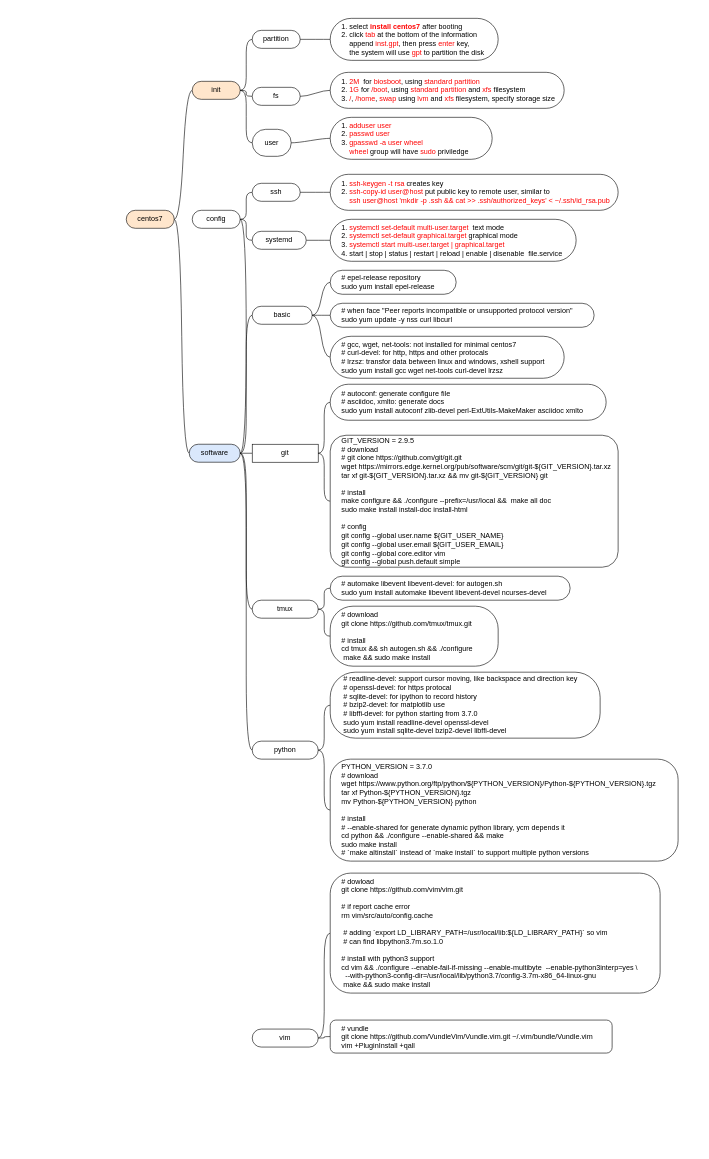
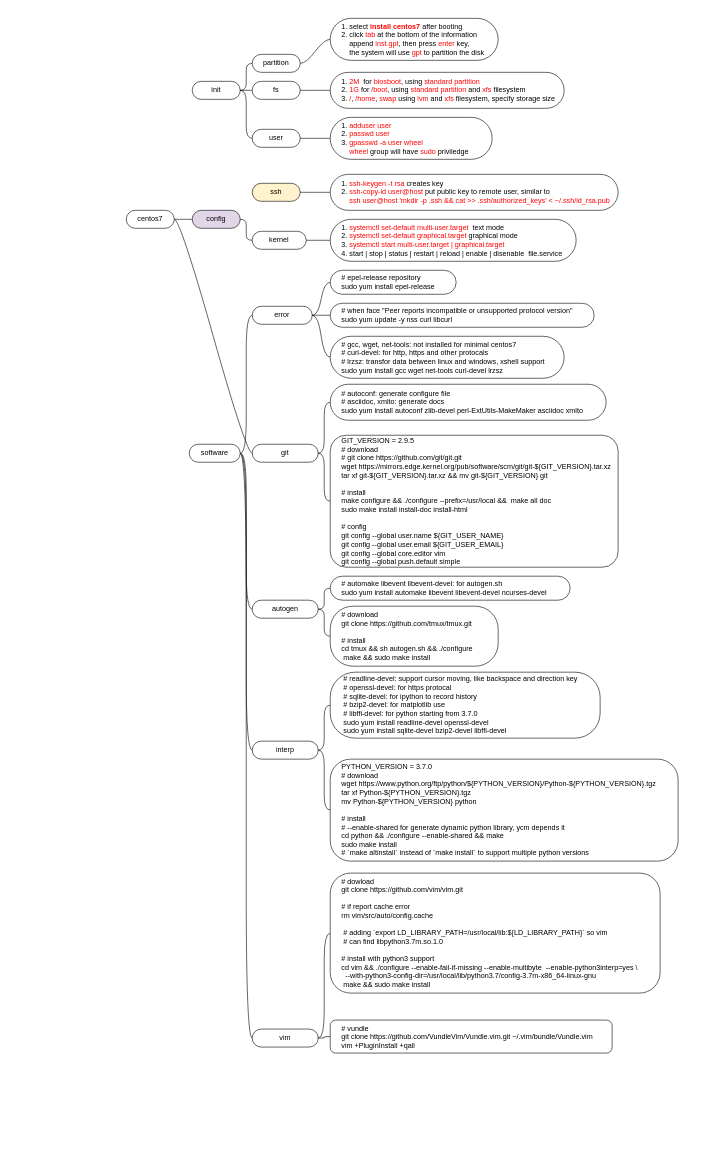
(276, 39) -> (276, 63)
(216, 90) -> (216, 90)
(276, 96) -> (276, 90)
(272, 143) -> (276, 138)
(183, 154) -> (211, 328)
(276, 192) -> (276, 192)
(246, 203) -> none
(150, 219) -> (150, 219)
none -> (184, 219)
(216, 219) -> (216, 219)
(279, 240) -> (279, 240)
(246, 273) -> (246, 885)
(282, 315) -> (282, 315)
(182, 339) -> none
(215, 453) -> (215, 453)
(246, 453) -> none
(285, 453) -> (285, 453)
(285, 609) -> (285, 609)
(285, 750) -> (285, 750)
